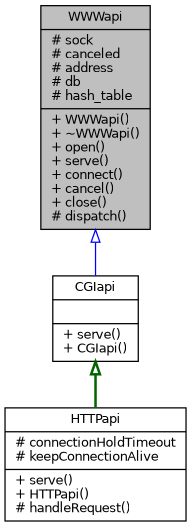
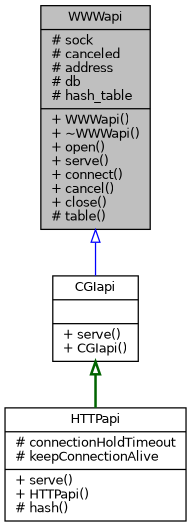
(89, 217) -> (79, 217)
(73, 508) -> (42, 508)
